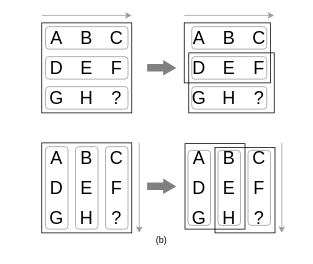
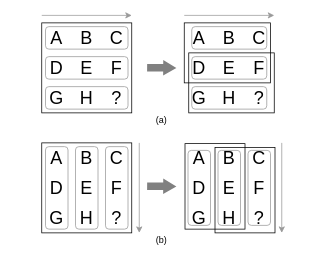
none -> (162, 120)
